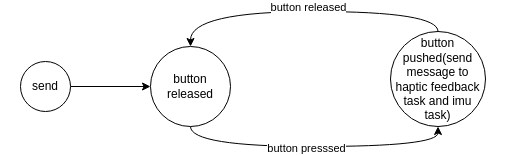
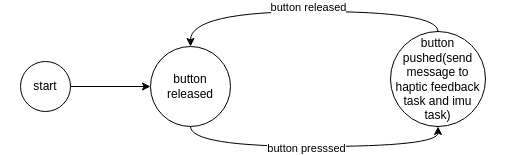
(46, 87) -> (46, 87)
